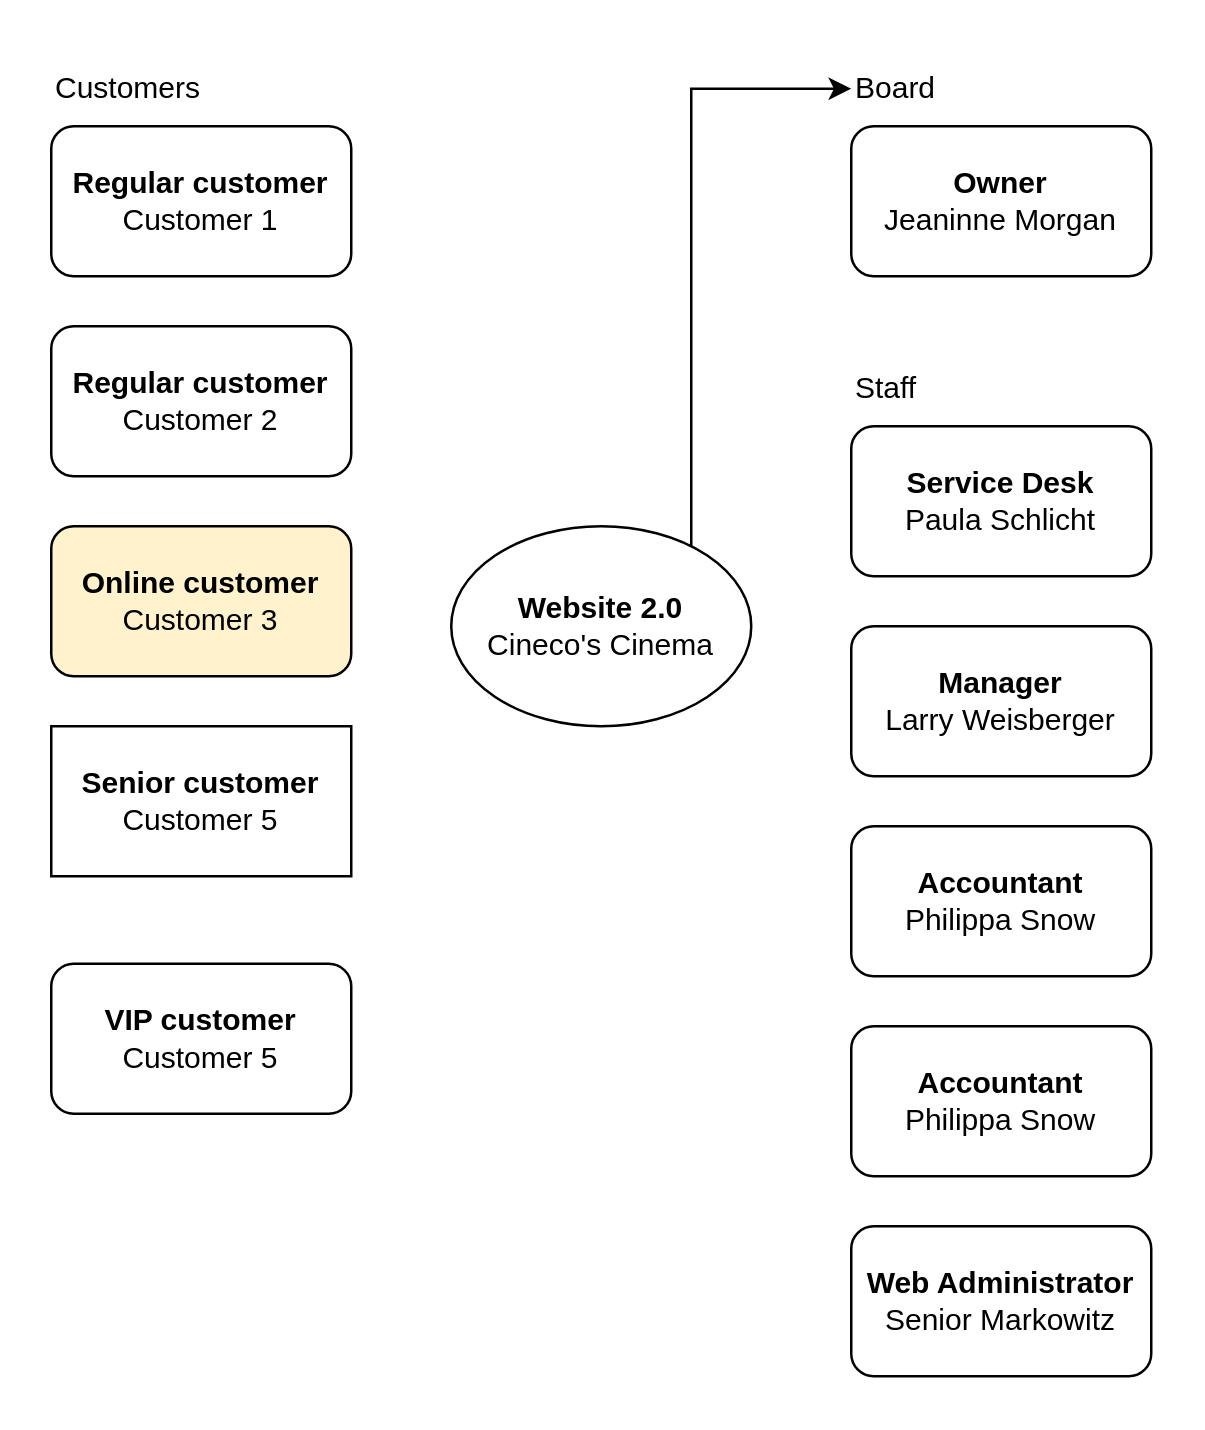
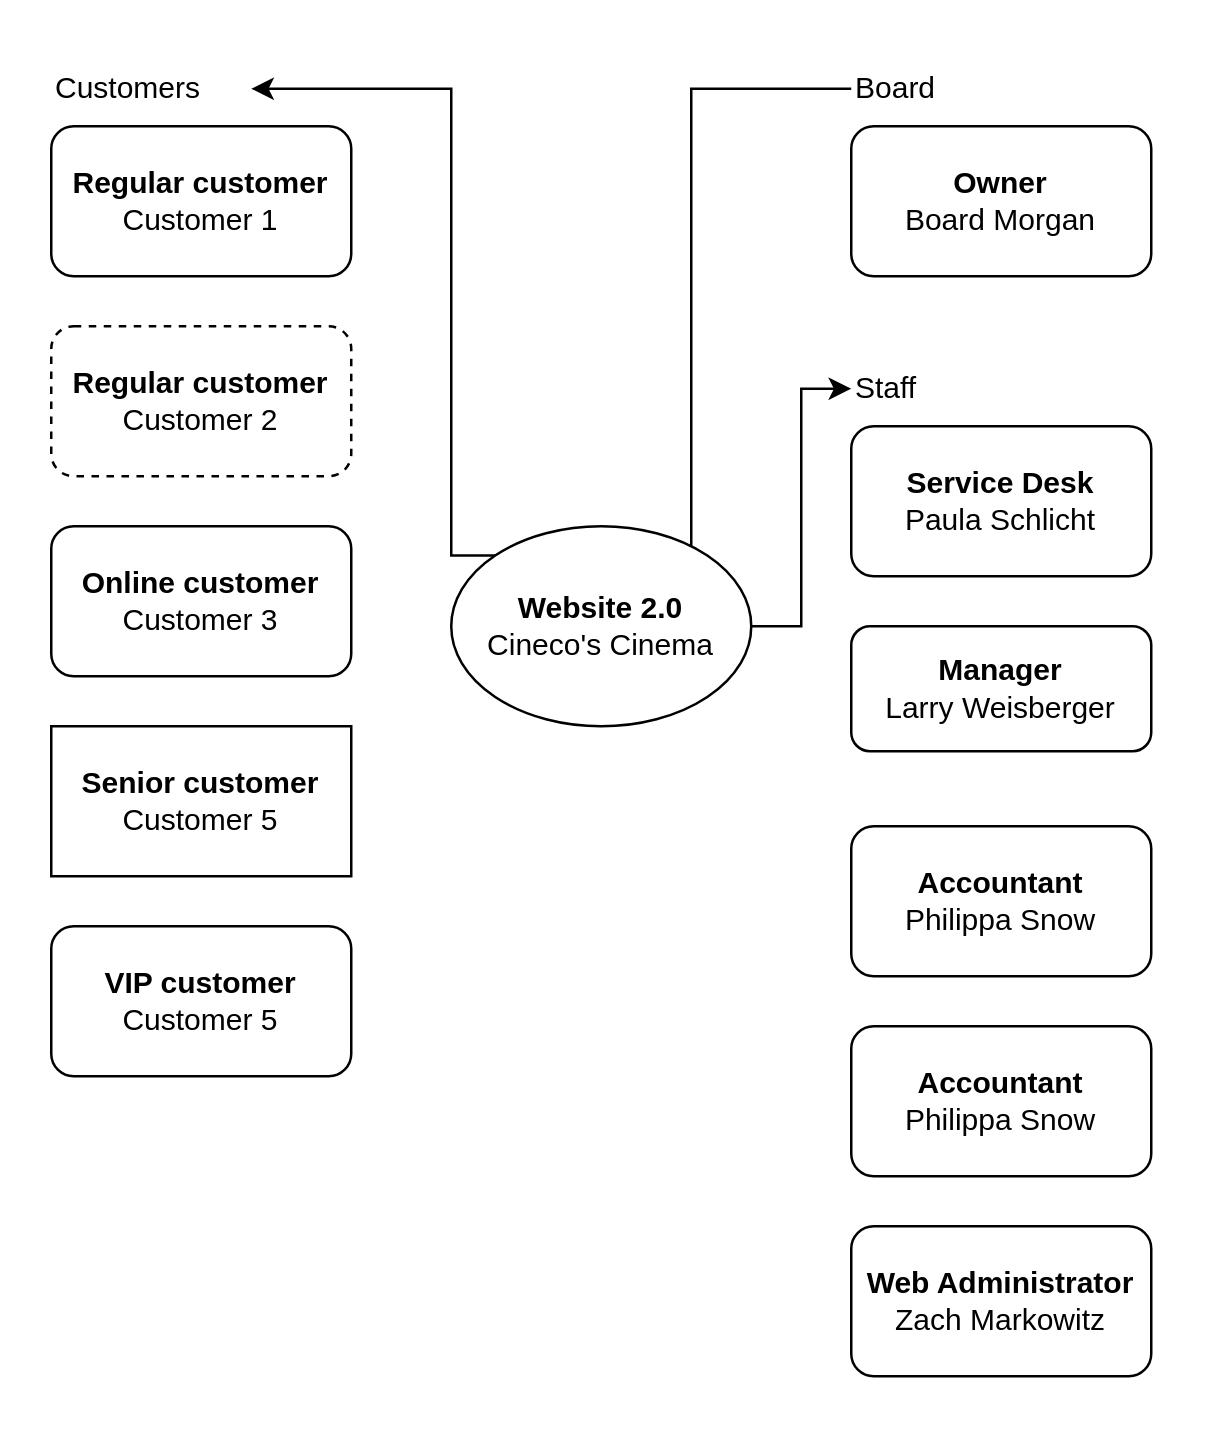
(833, 89) -> (841, 89)
(1001, 201) -> (1001, 201)
none -> (451, 252)
(201, 401) -> (201, 401)
none -> (801, 516)
(201, 601) -> (201, 601)
(1001, 701) -> (1001, 689)
(201, 1039) -> (201, 1001)
(1001, 1301) -> (1001, 1301)
